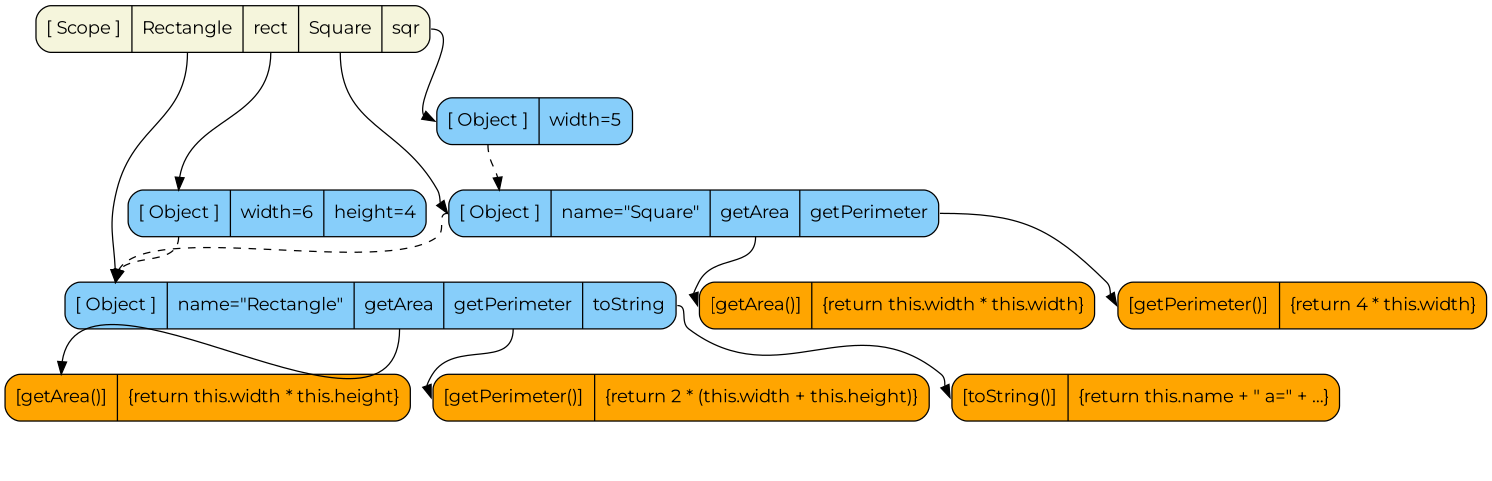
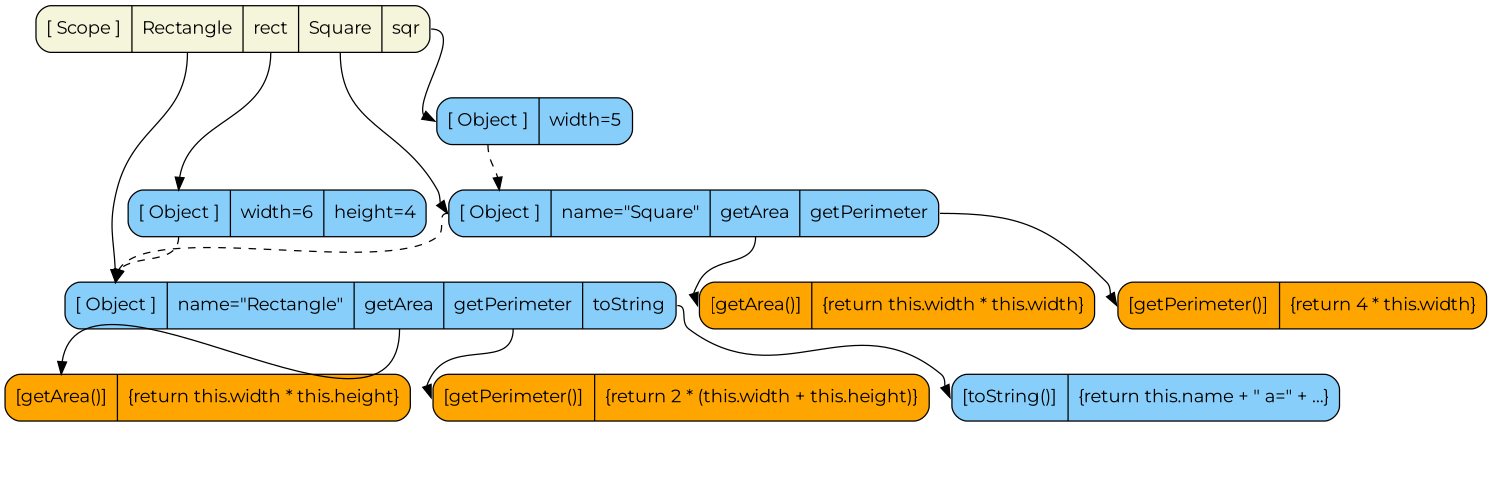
(1146, 398) -> (1146, 398)
